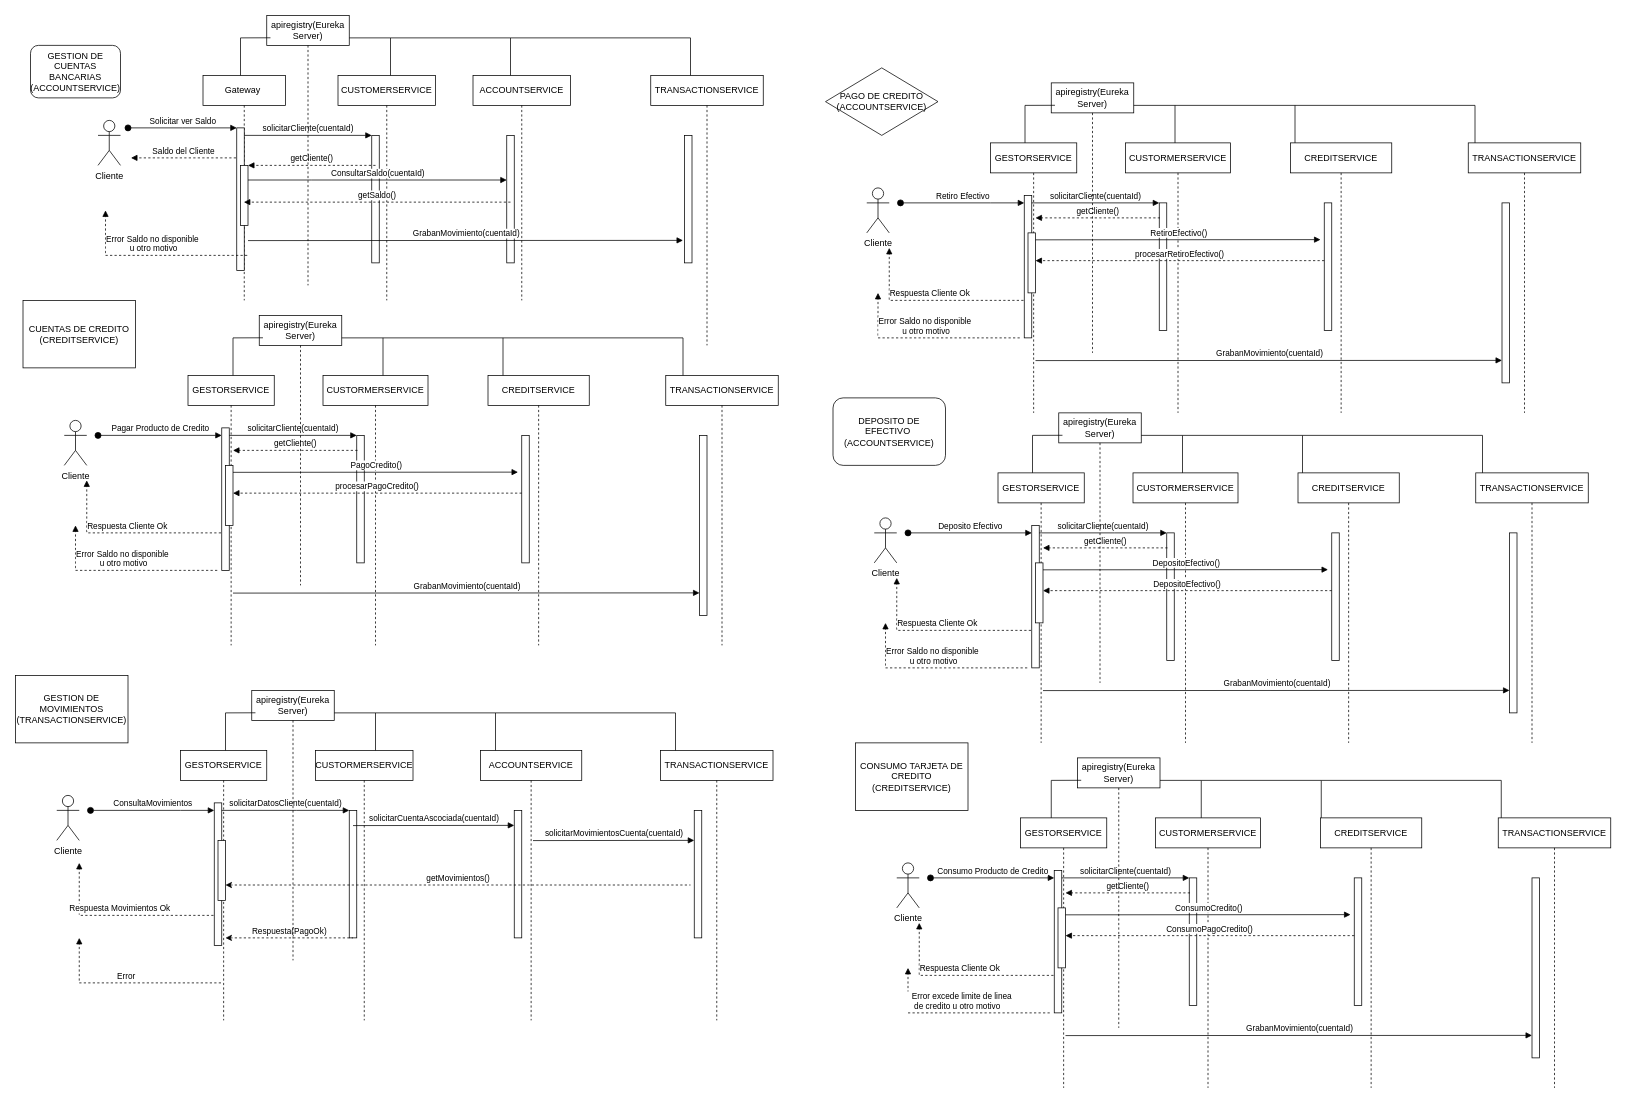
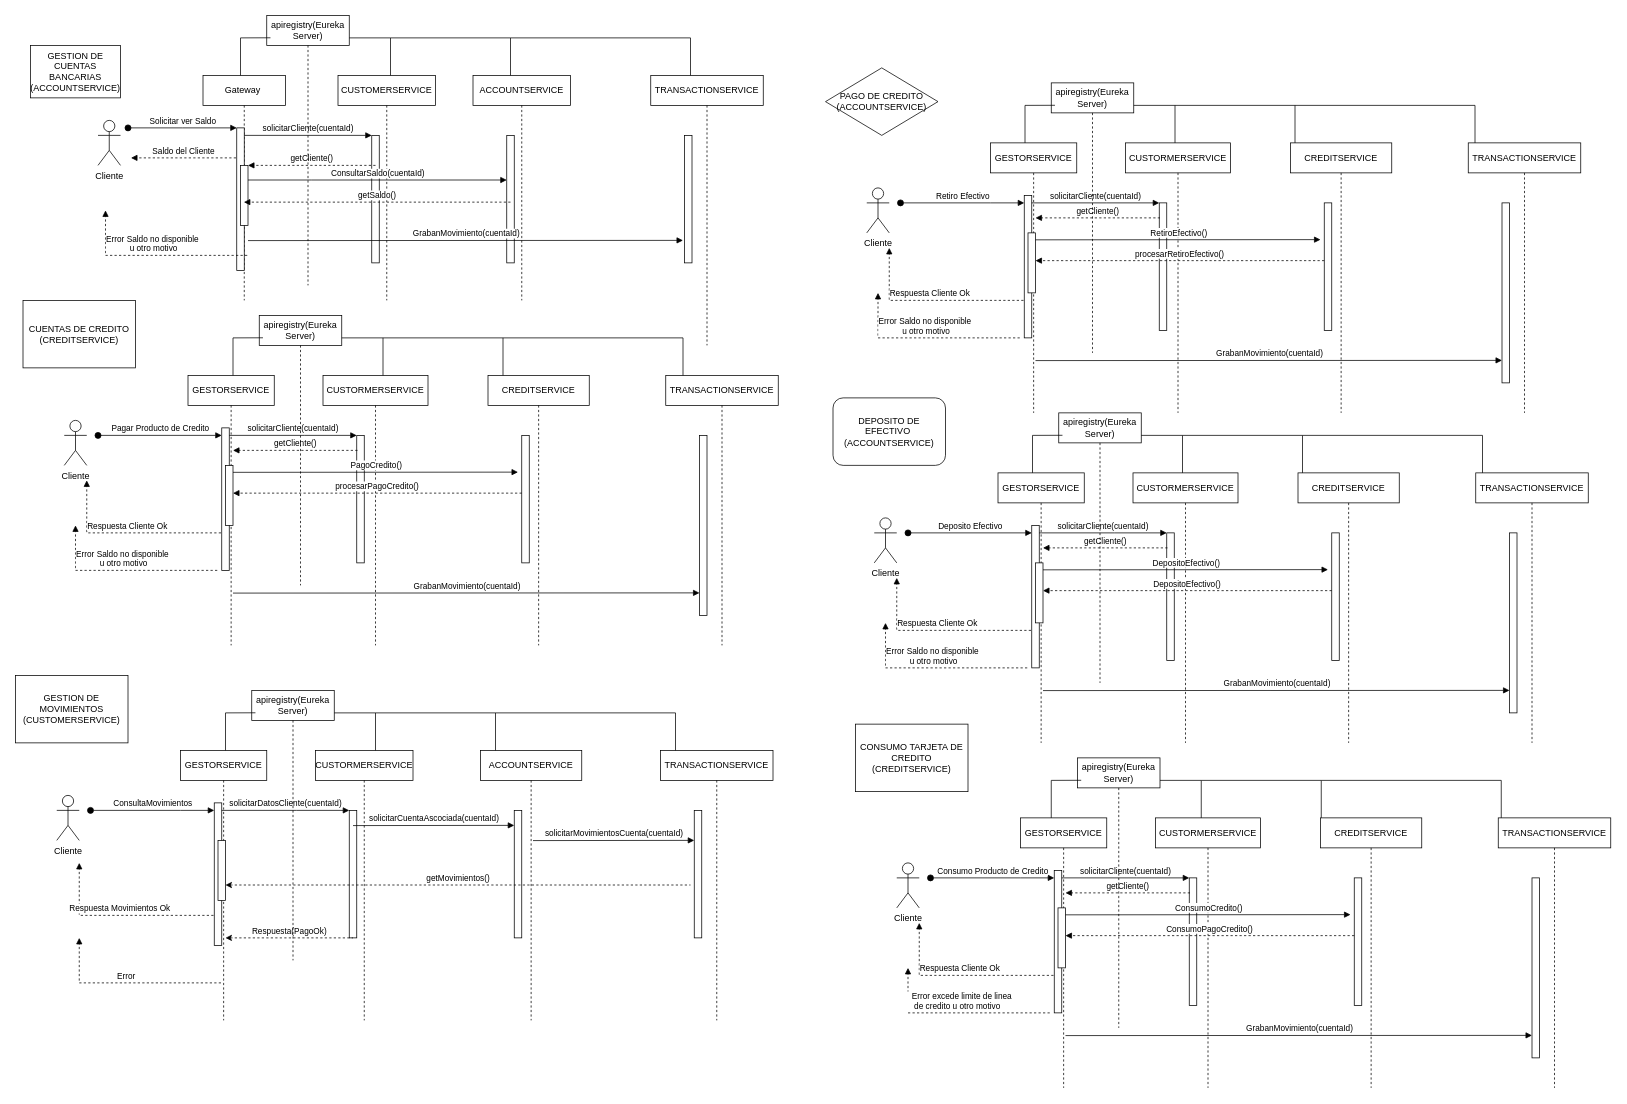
(75, 72) -> (75, 72)
(72, 709) -> (72, 709)
(912, 777) -> (912, 758)
